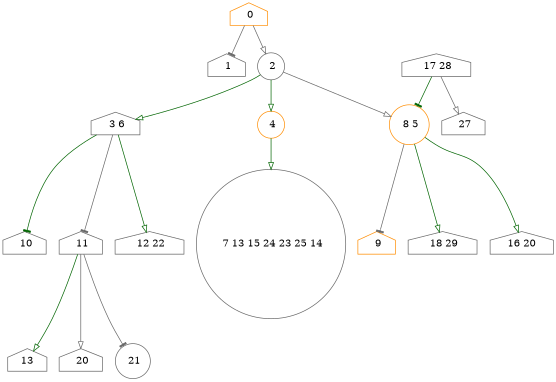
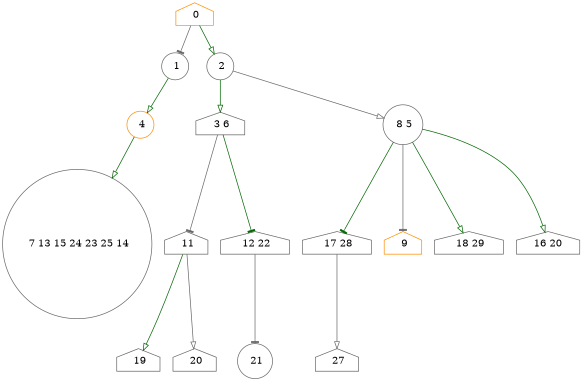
(258, 36) -> (205, 37)
(227, 66) -> (175, 66)
(425, 90) -> (369, 186)
(271, 92) -> (160, 93)
(409, 125) -> (403, 125)
(131, 180) -> (237, 182)
(25, 244) -> none
(100, 300) -> (255, 297)
(27, 361) -> (138, 361)
